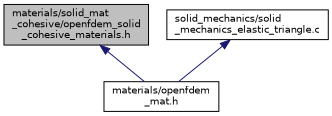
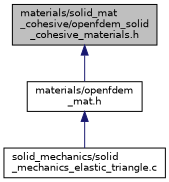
(200, 64) -> (85, 135)
